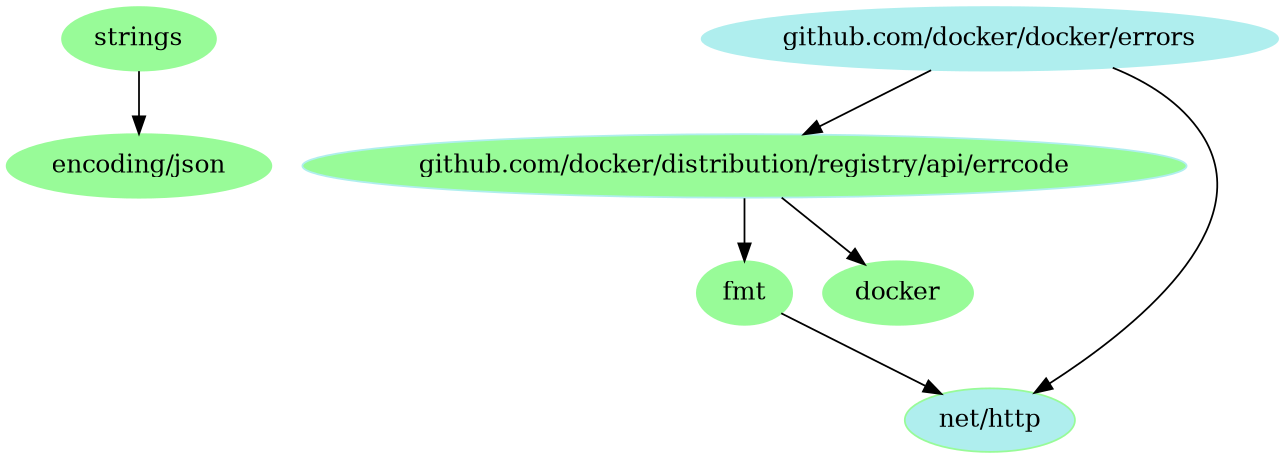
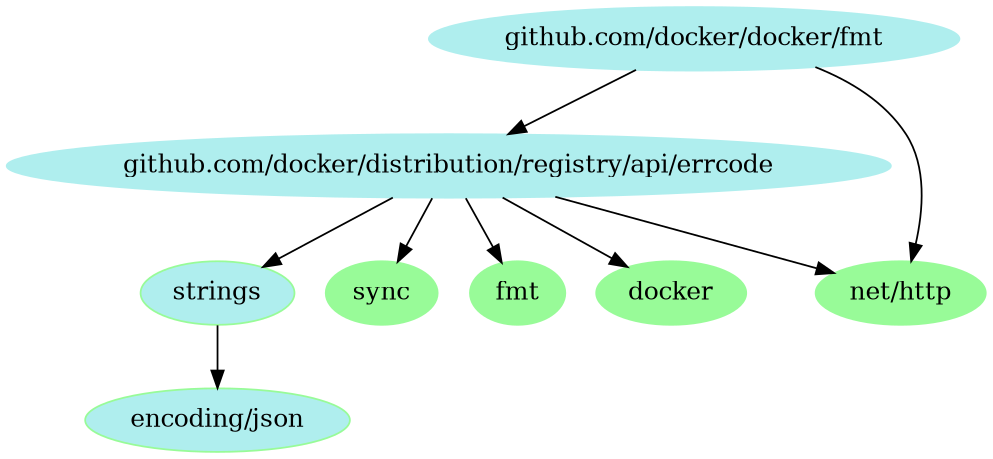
(139, 39) -> (218, 293)
(990, 39) -> (694, 39)
(139, 166) -> (218, 420)
(744, 166) -> (449, 166)
none -> (336, 228)
none -> (382, 293)
(853, 350) -> (686, 233)
(990, 420) -> (901, 293)
